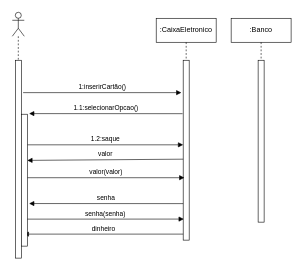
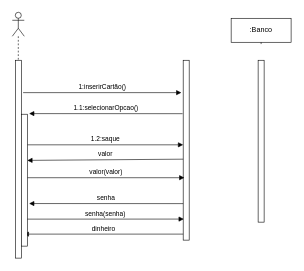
(186, 39) -> none
(261, 39) -> (261, 32)
